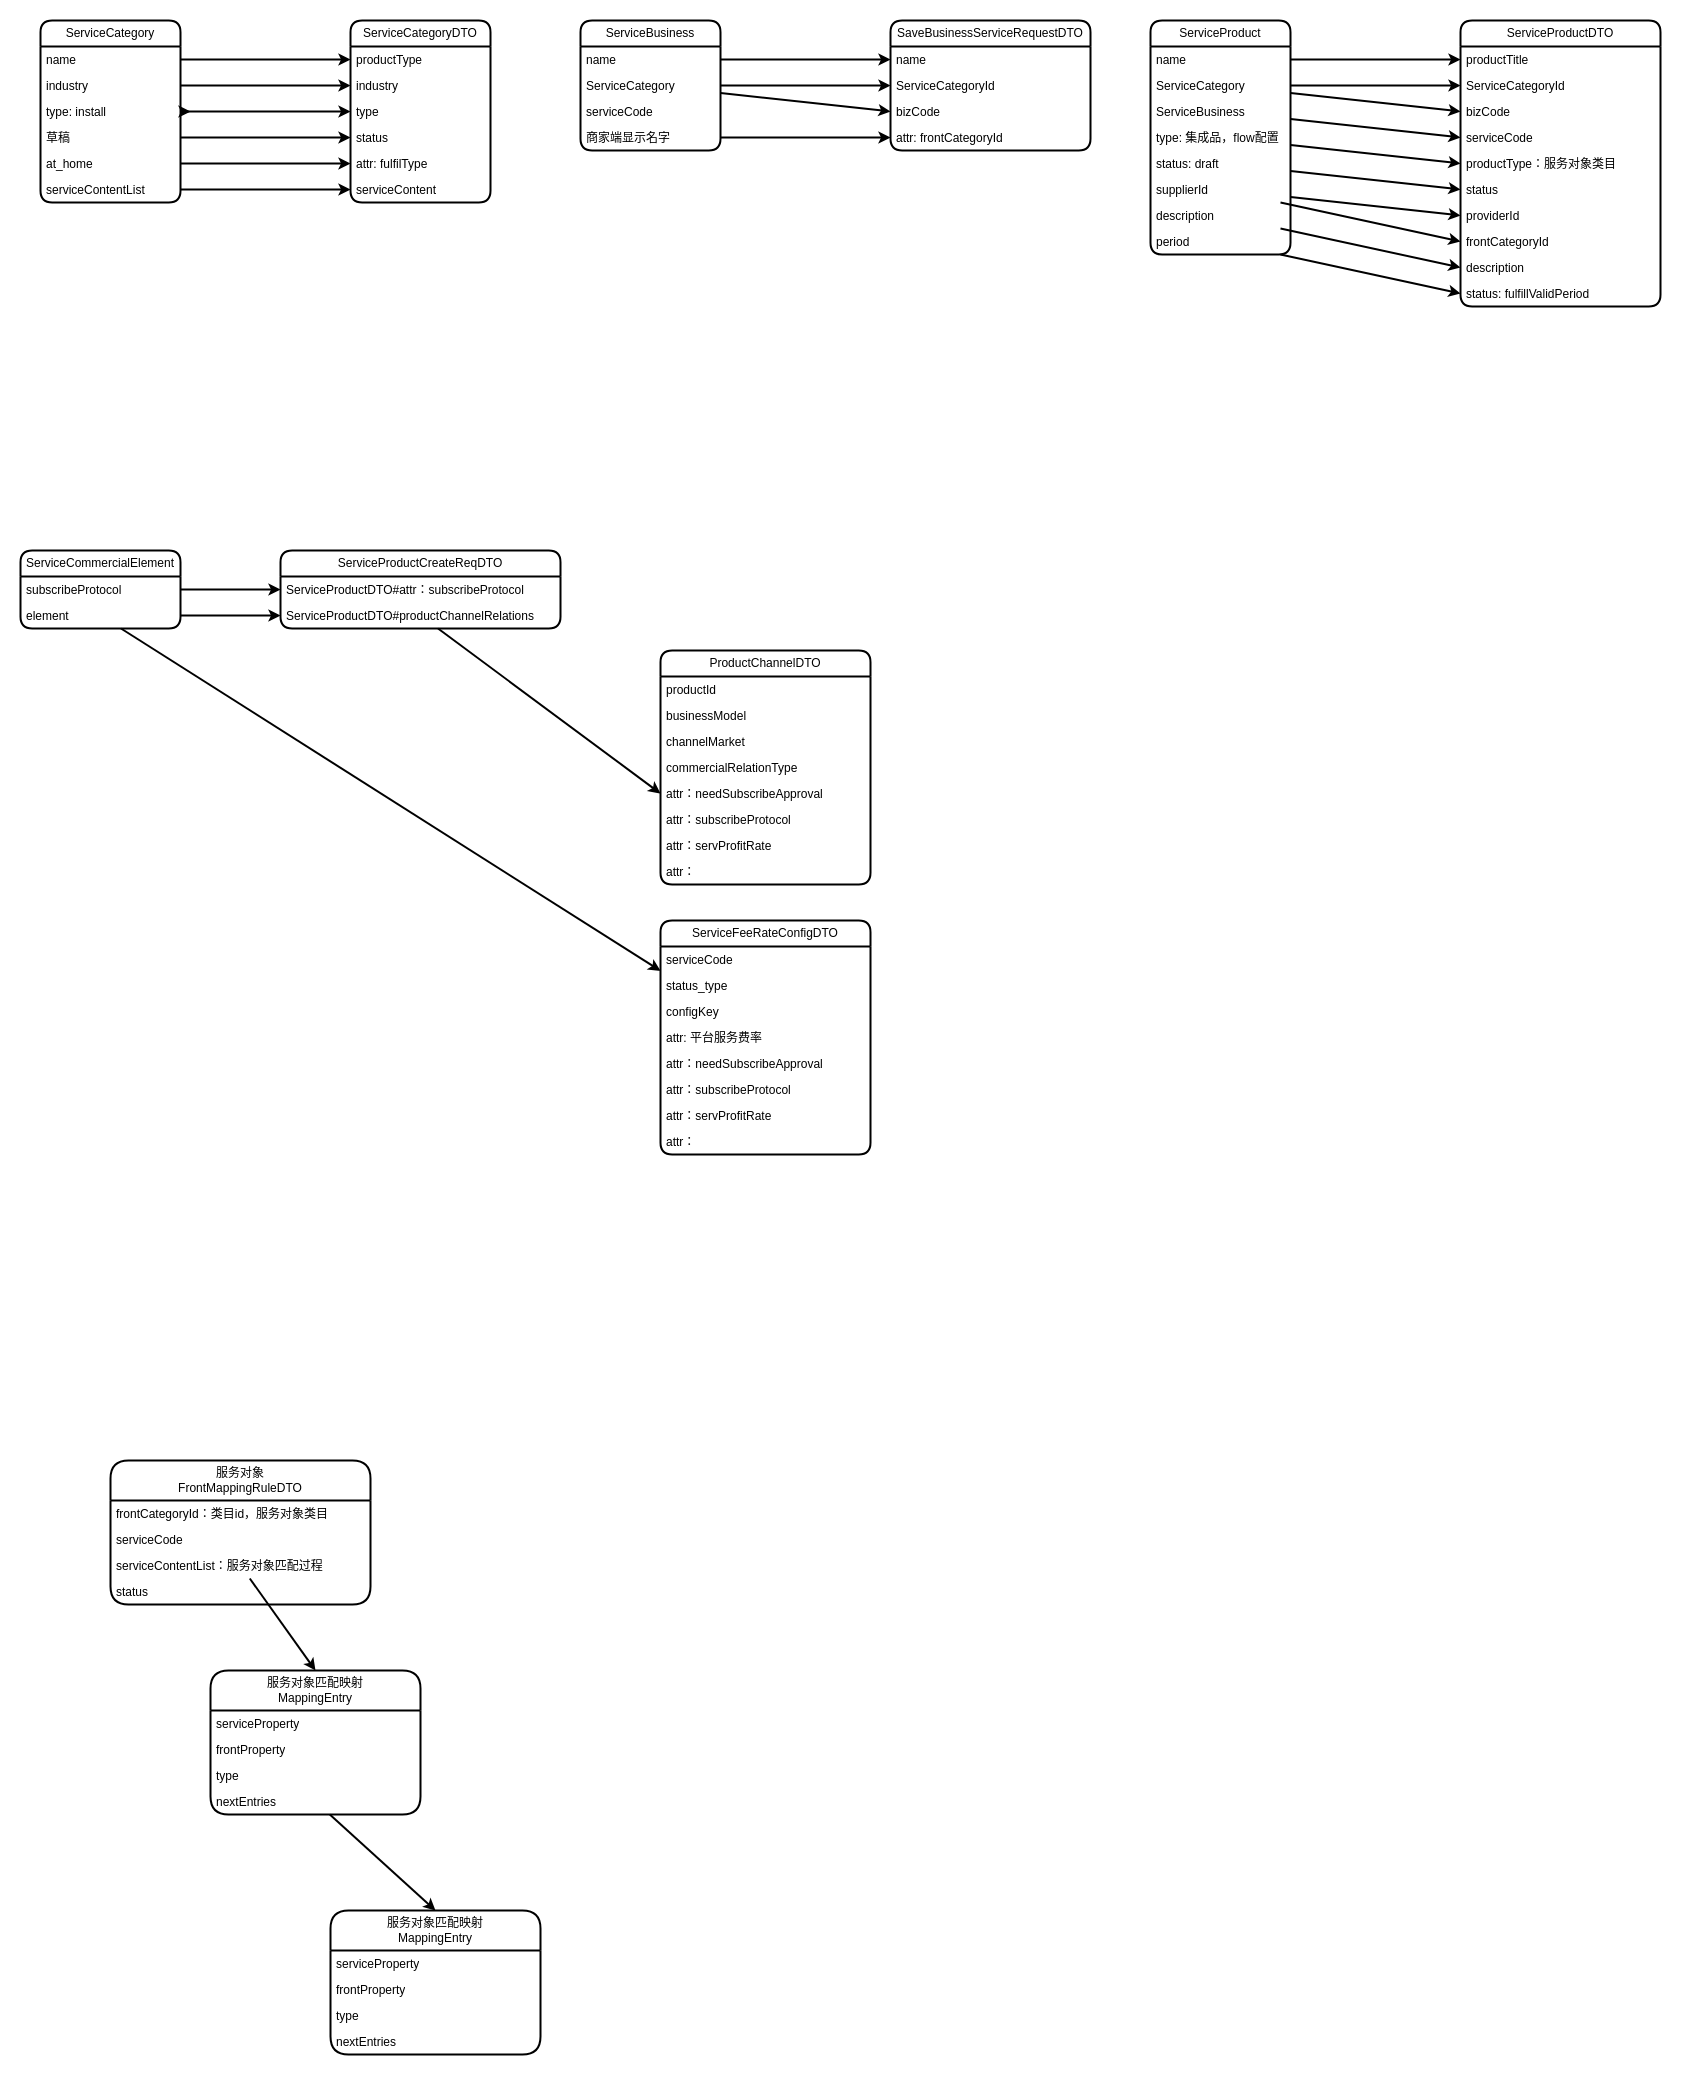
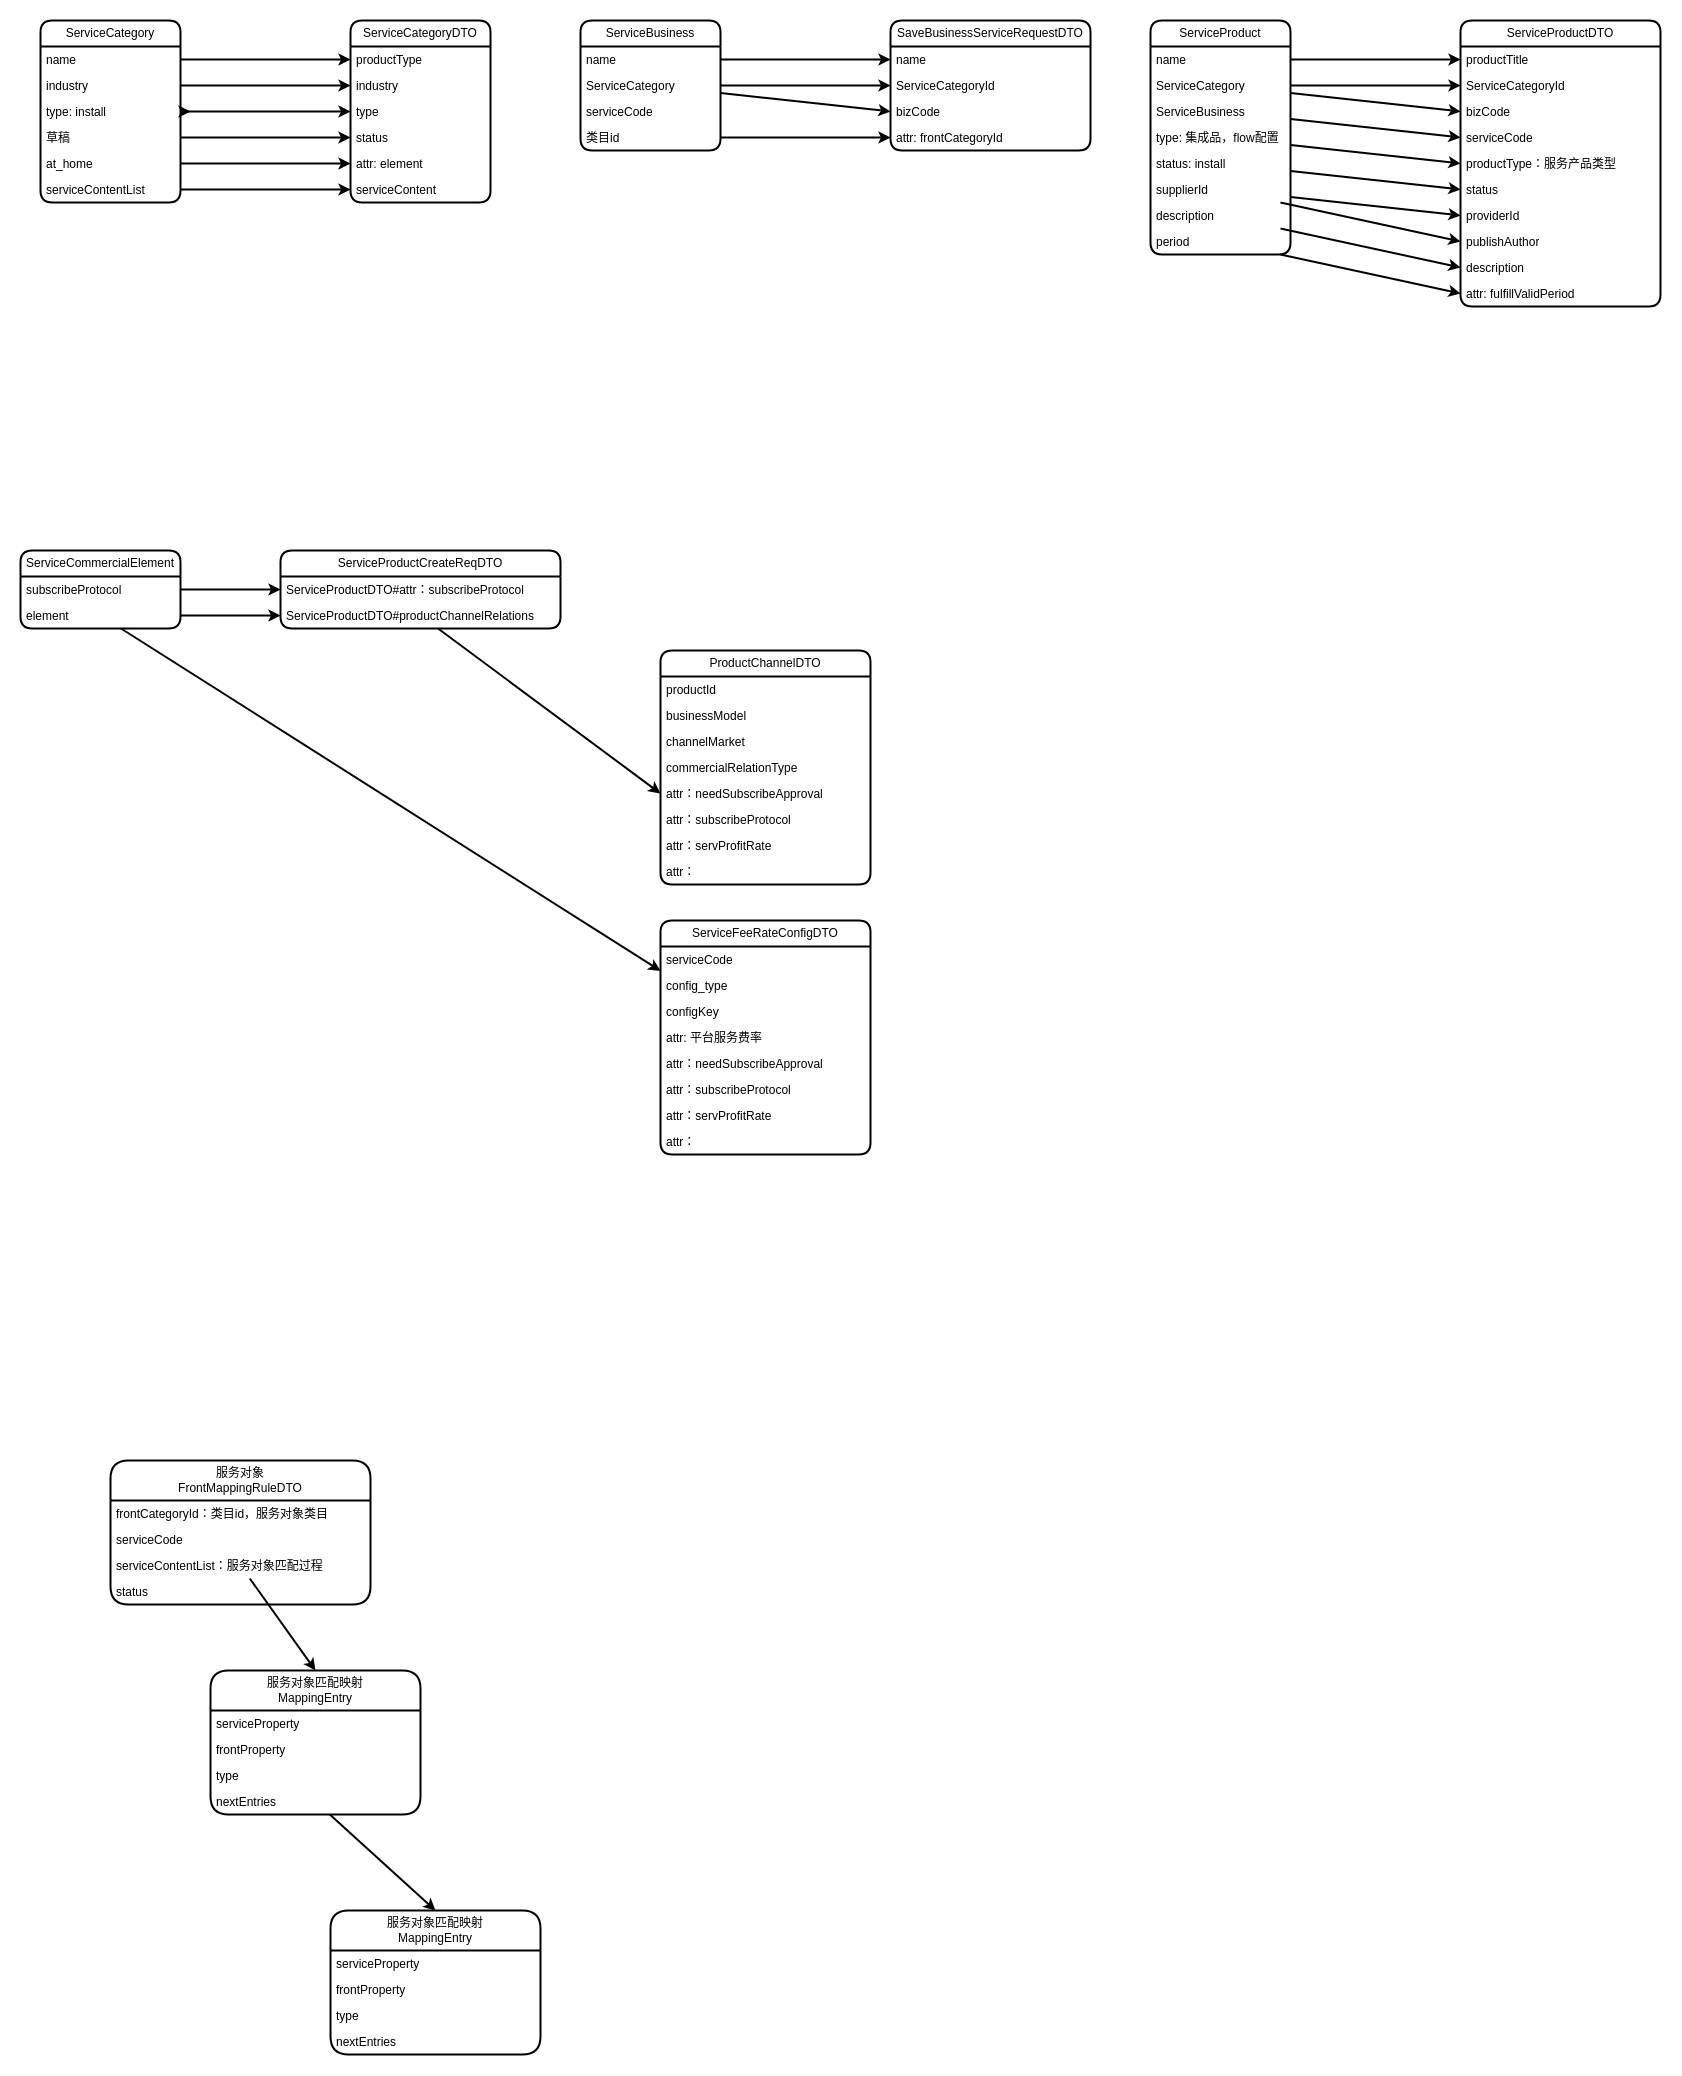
(629, 139) -> (604, 139)
(404, 165) -> (397, 165)
(1197, 165) -> (1199, 165)
(1545, 165) -> (1545, 165)
(1517, 243) -> (1507, 243)
(1541, 295) -> (1535, 295)
(703, 987) -> (702, 987)
